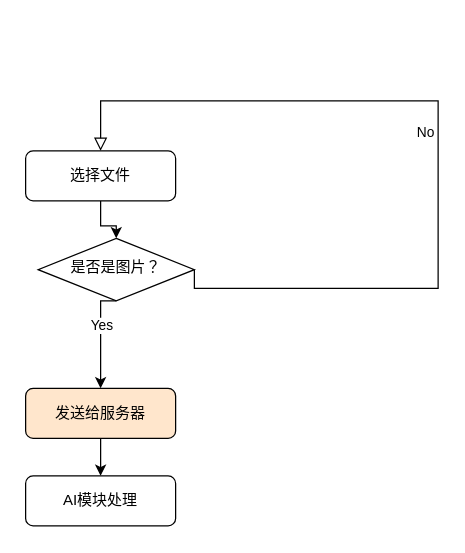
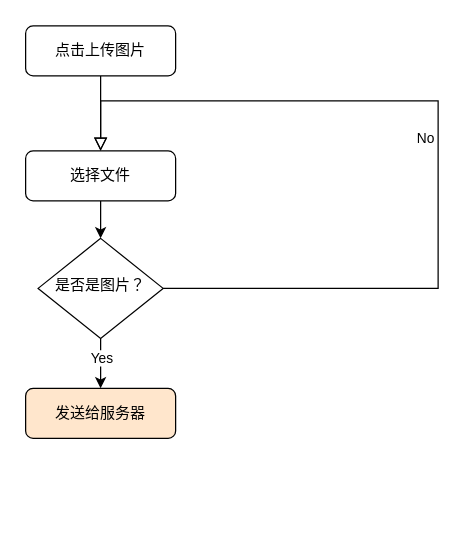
none -> (101, 51)
none -> (101, 86)
(116, 269) -> (101, 288)
(101, 461) -> none
(101, 501) -> none
